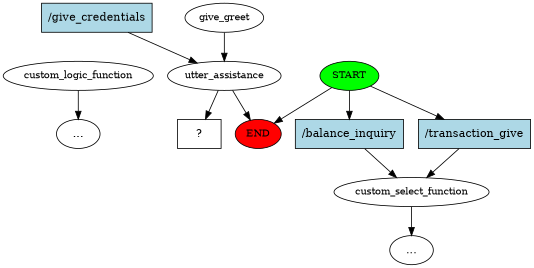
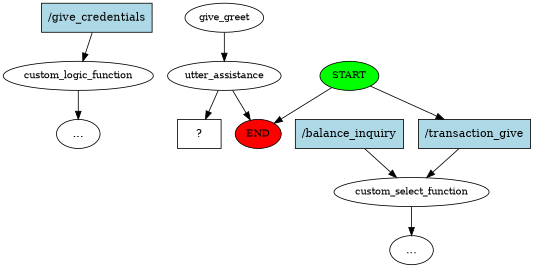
(159, 46) -> (89, 43)
(349, 101) -> none
